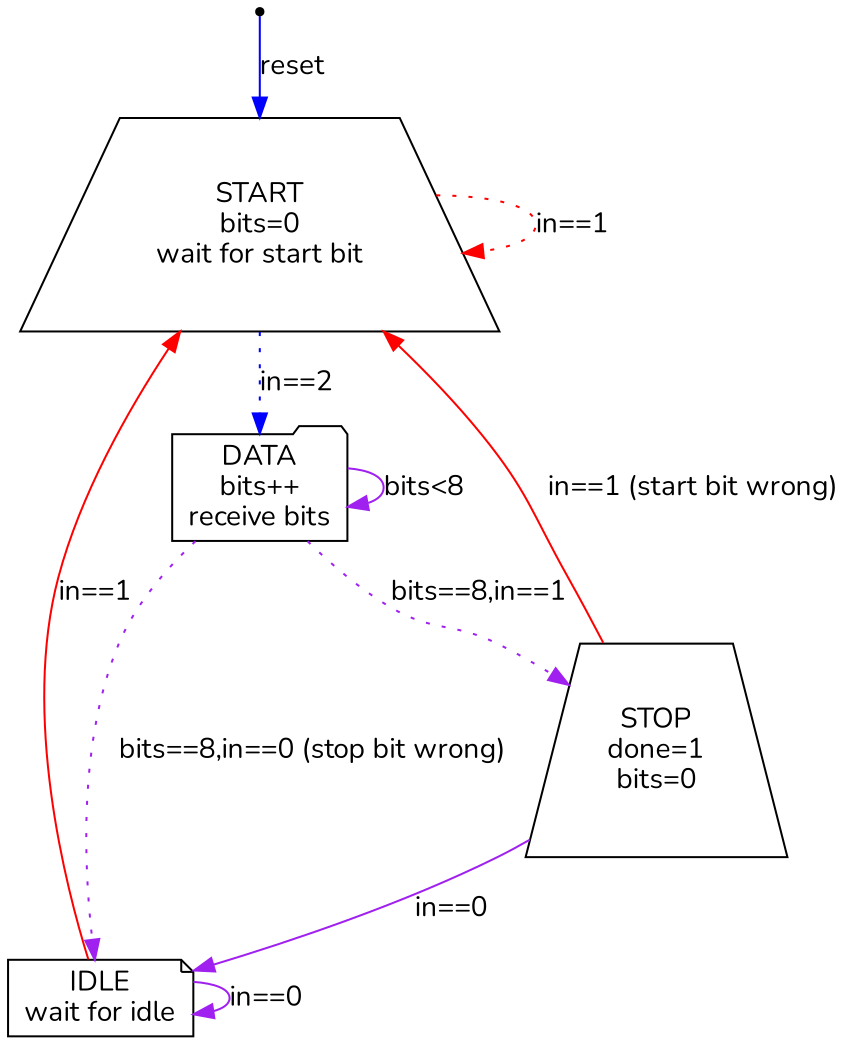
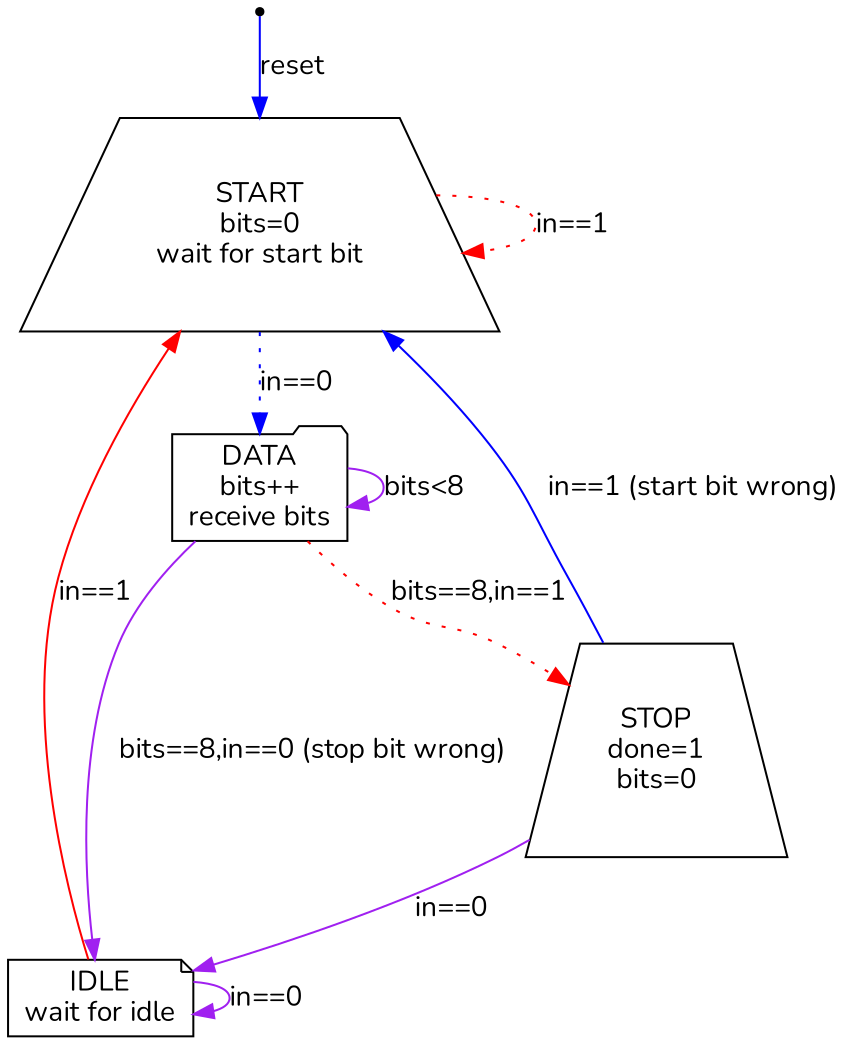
(297, 383) -> (297, 383)
(517, 483) -> (517, 483)
(422, 621) -> (422, 621)
(96, 726) -> (96, 726)
